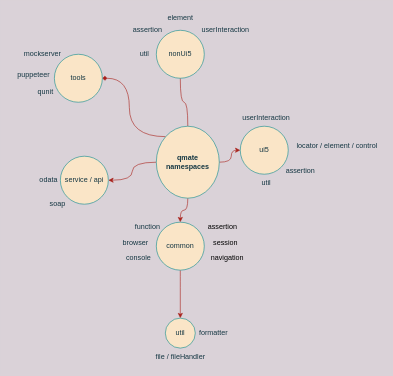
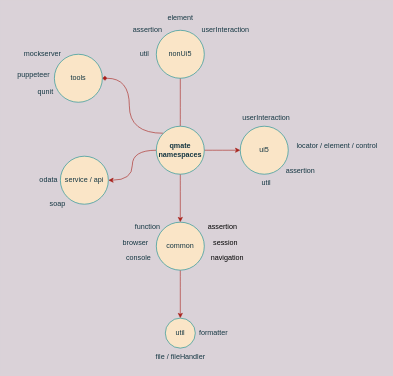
(188, 162) -> (180, 150)
